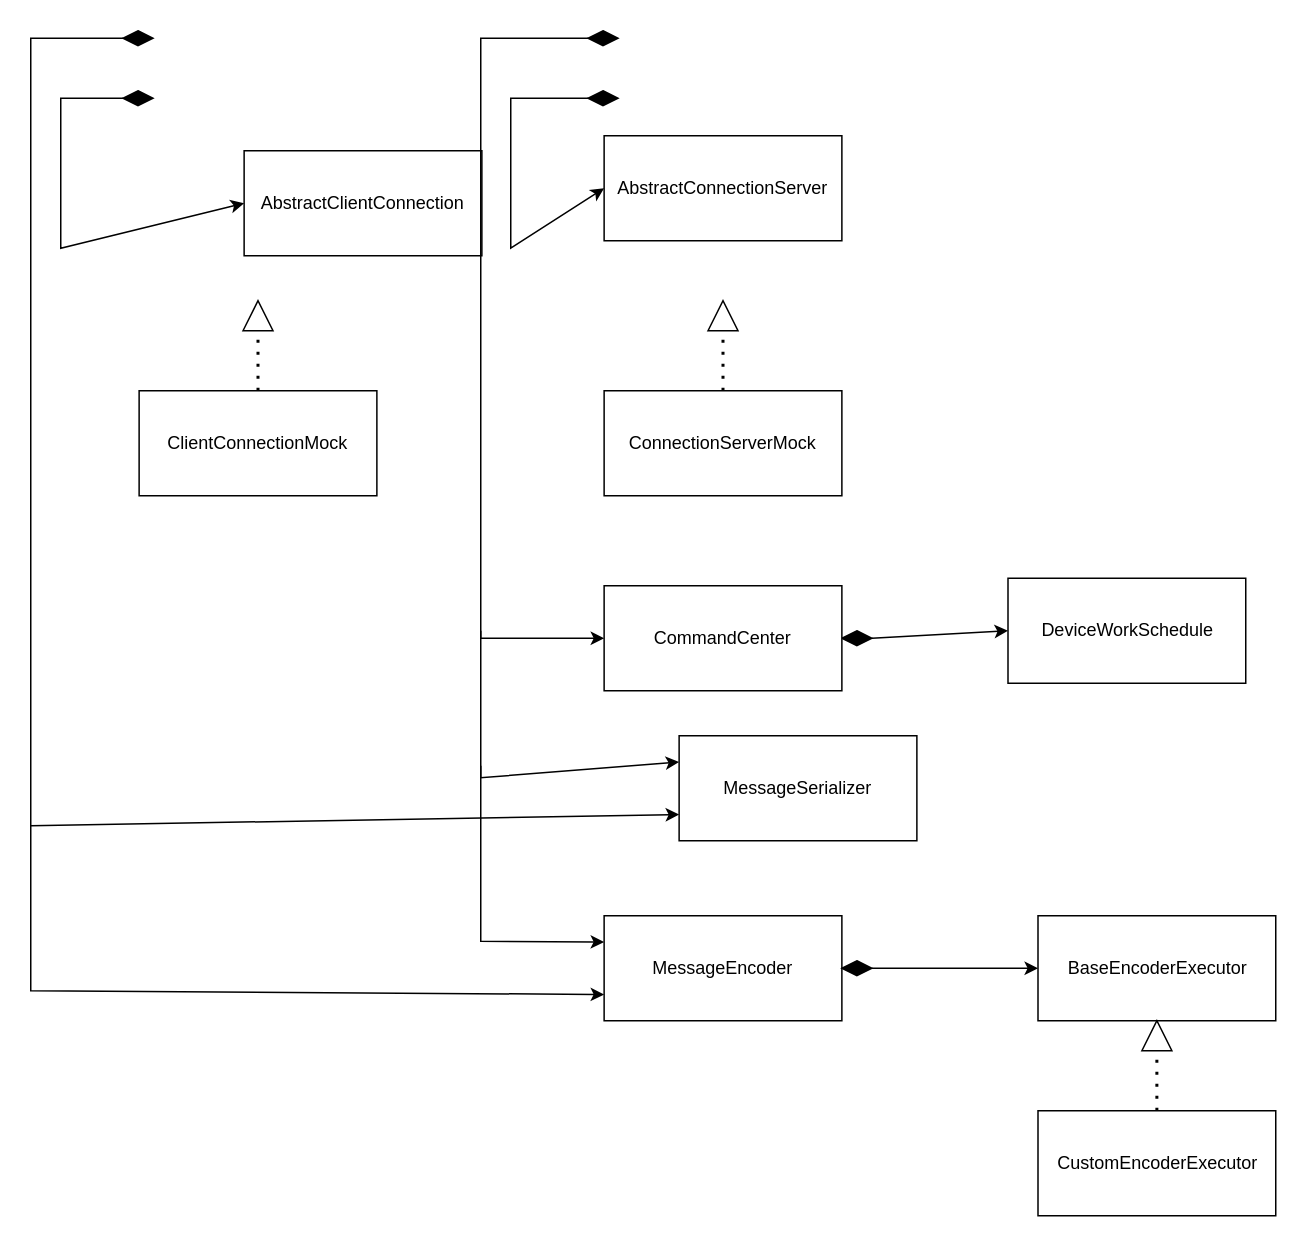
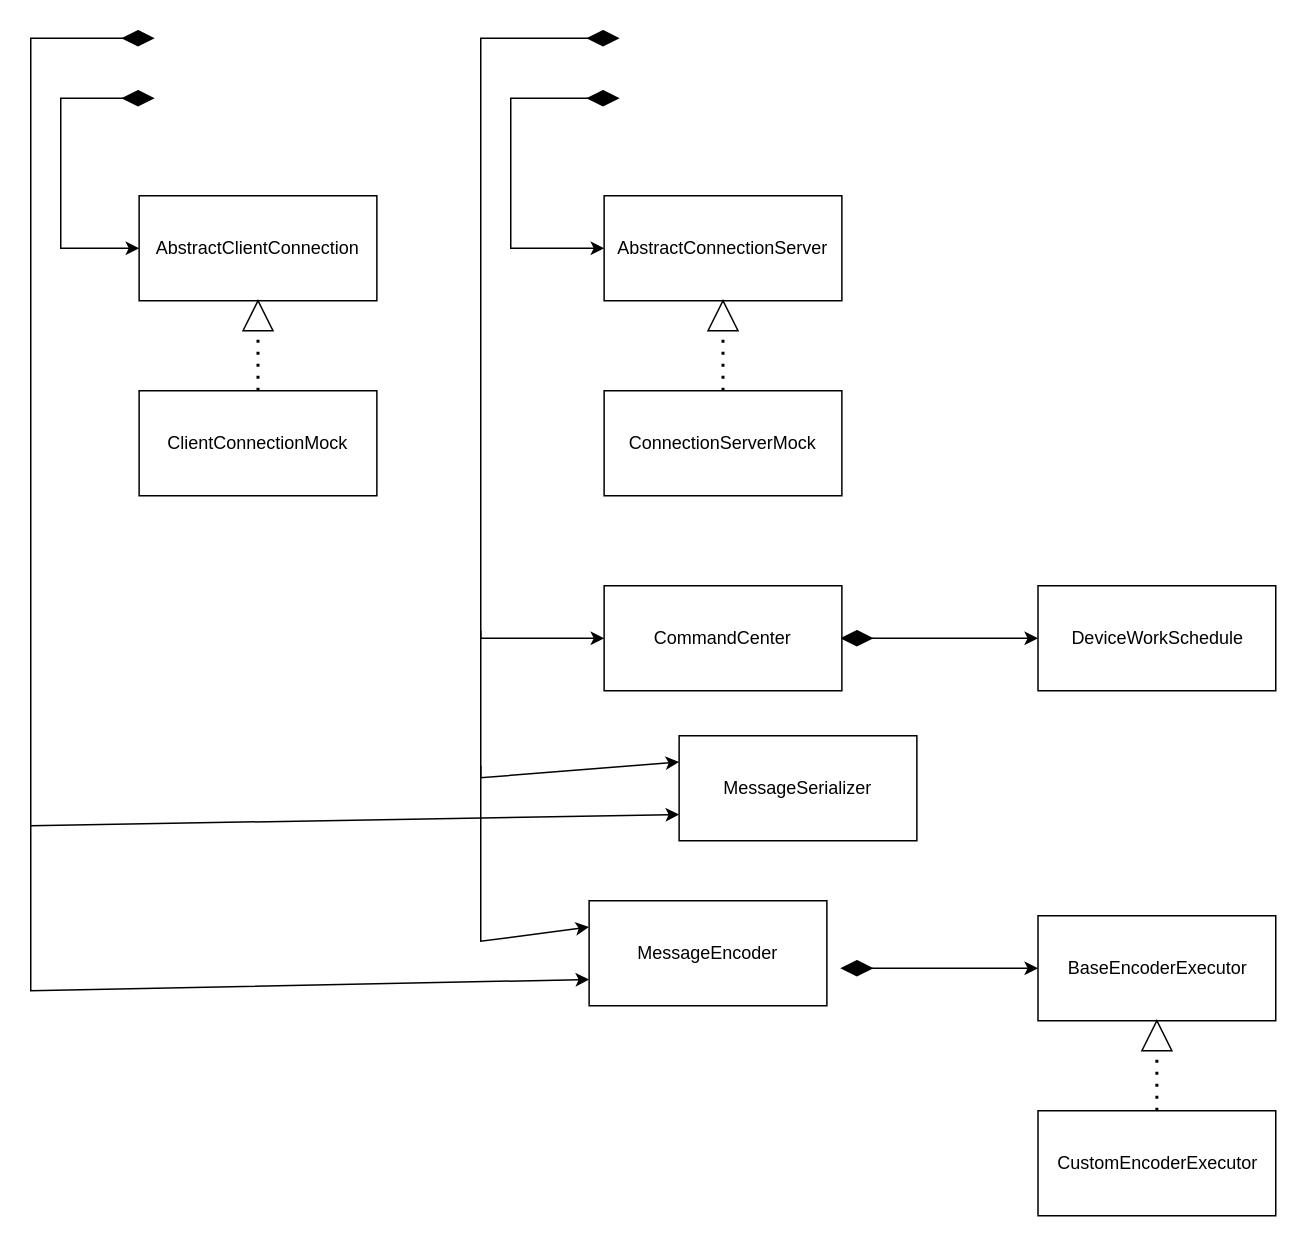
(723, 188) -> (723, 248)
(363, 203) -> (258, 248)
(1127, 631) -> (1157, 638)
(723, 968) -> (708, 953)
